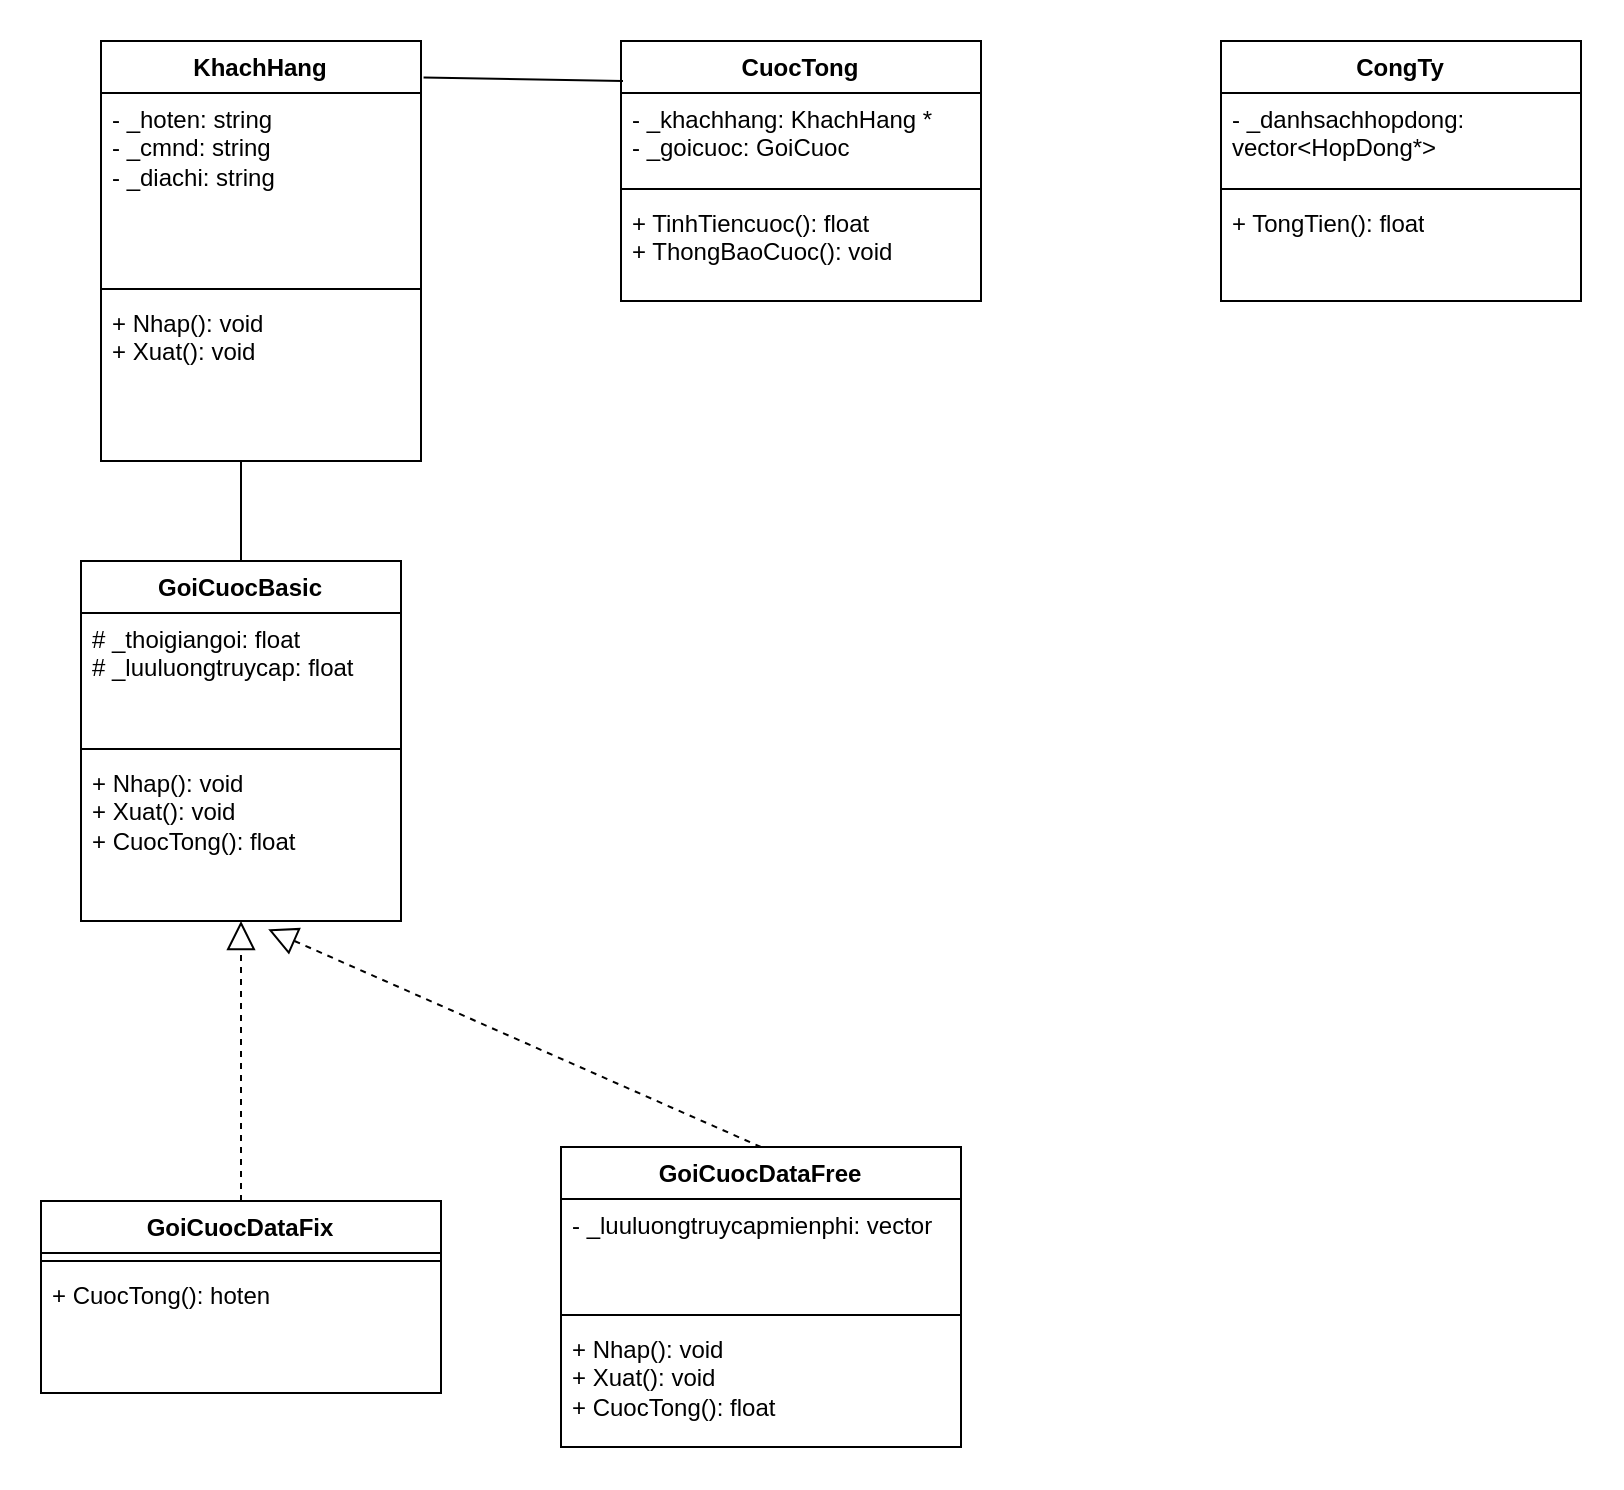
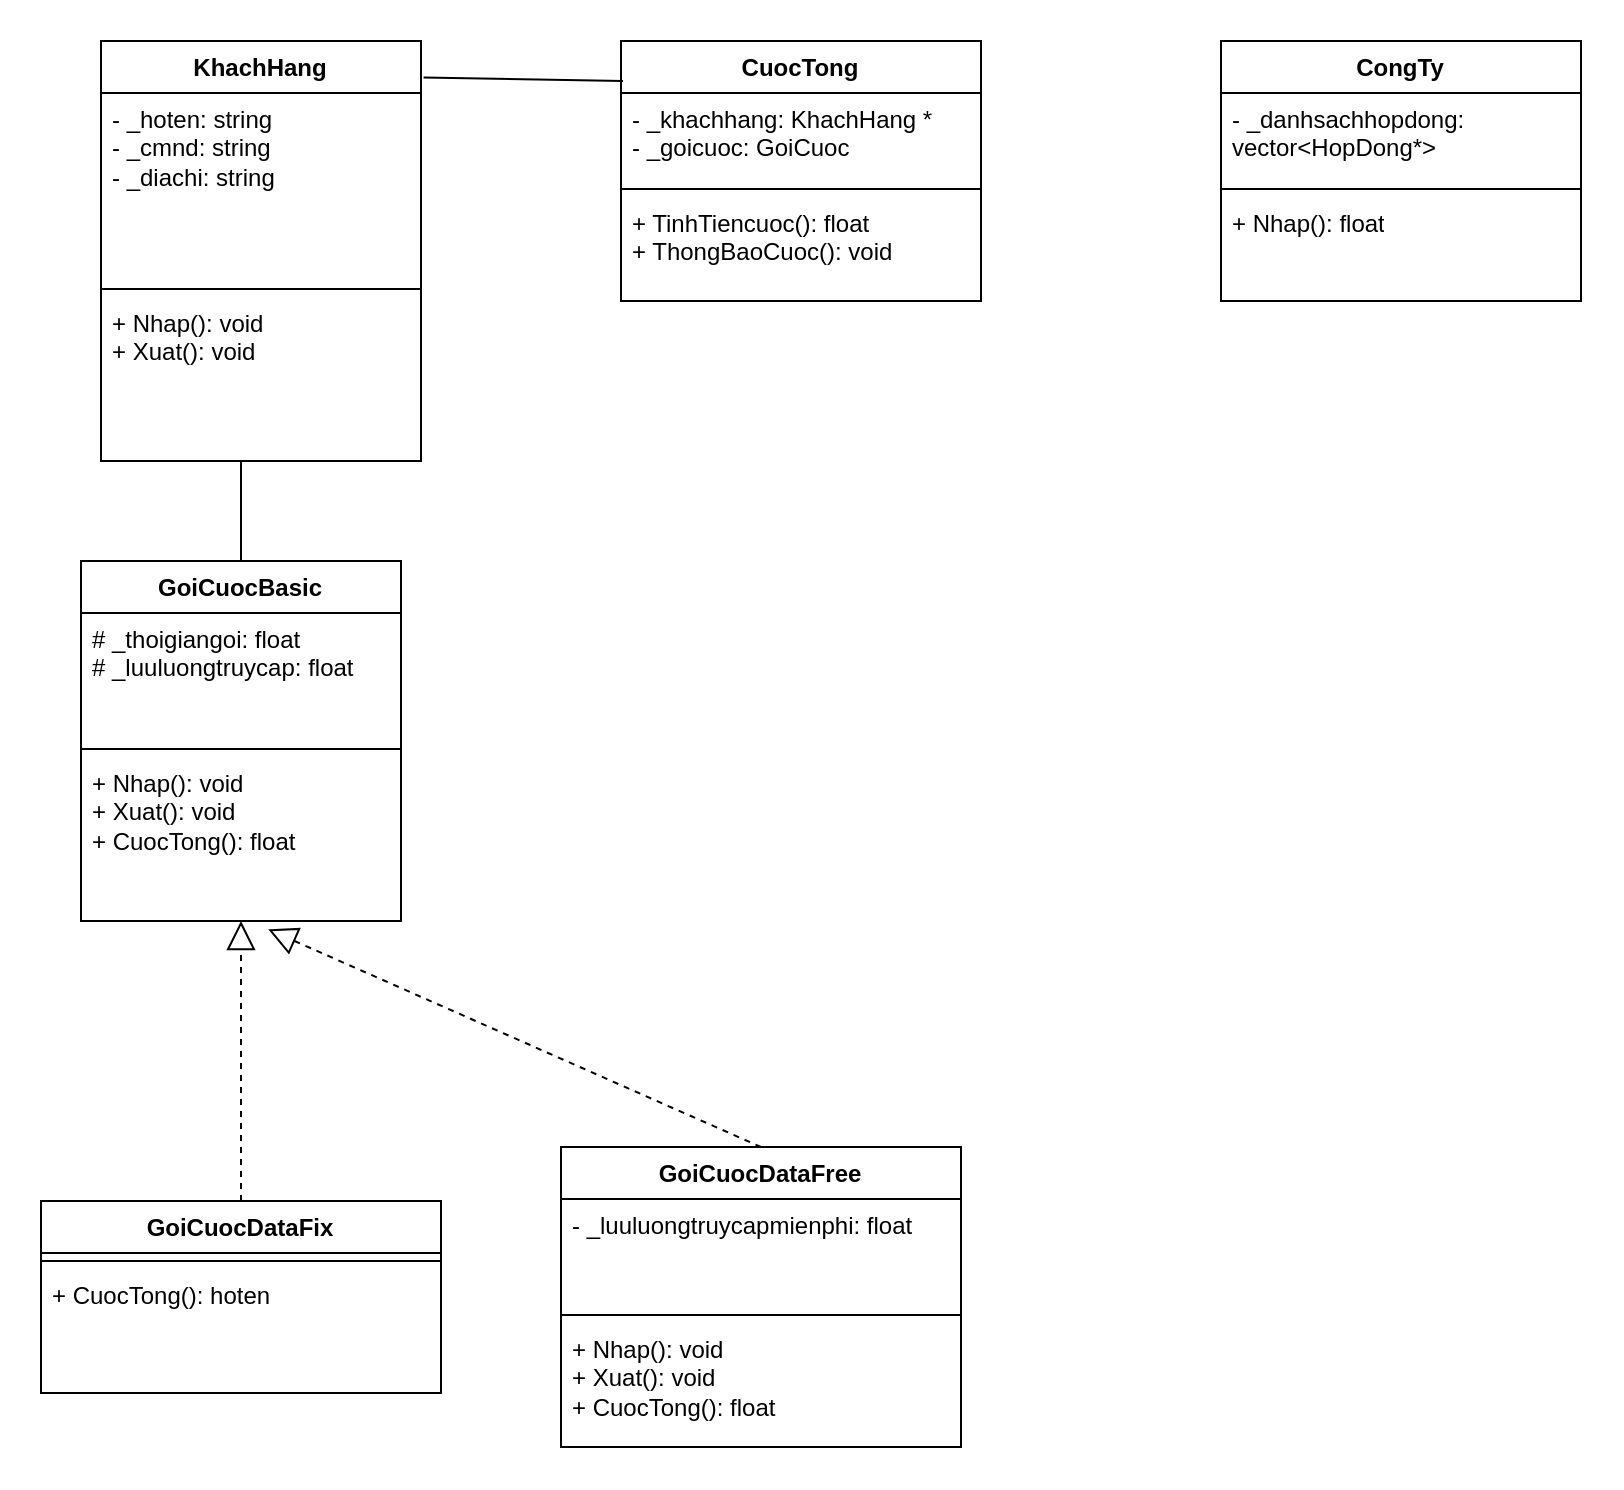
(1345, 225) -> (1321, 225)
(763, 1242) -> (763, 1242)
